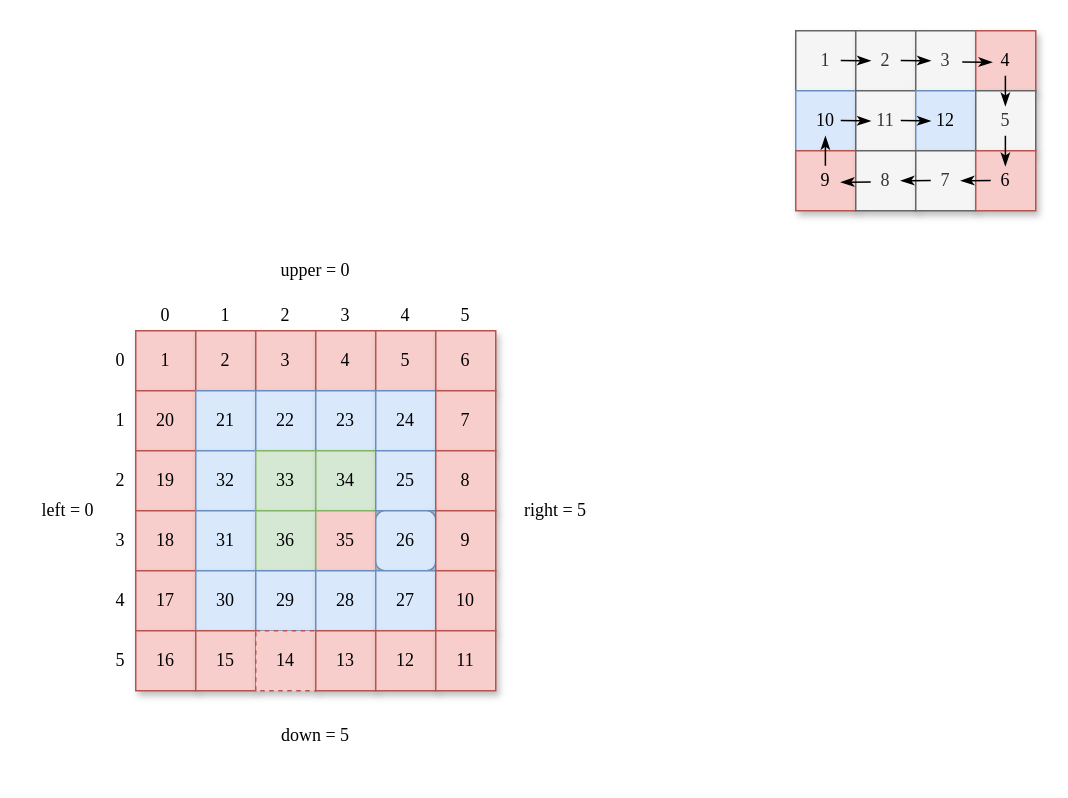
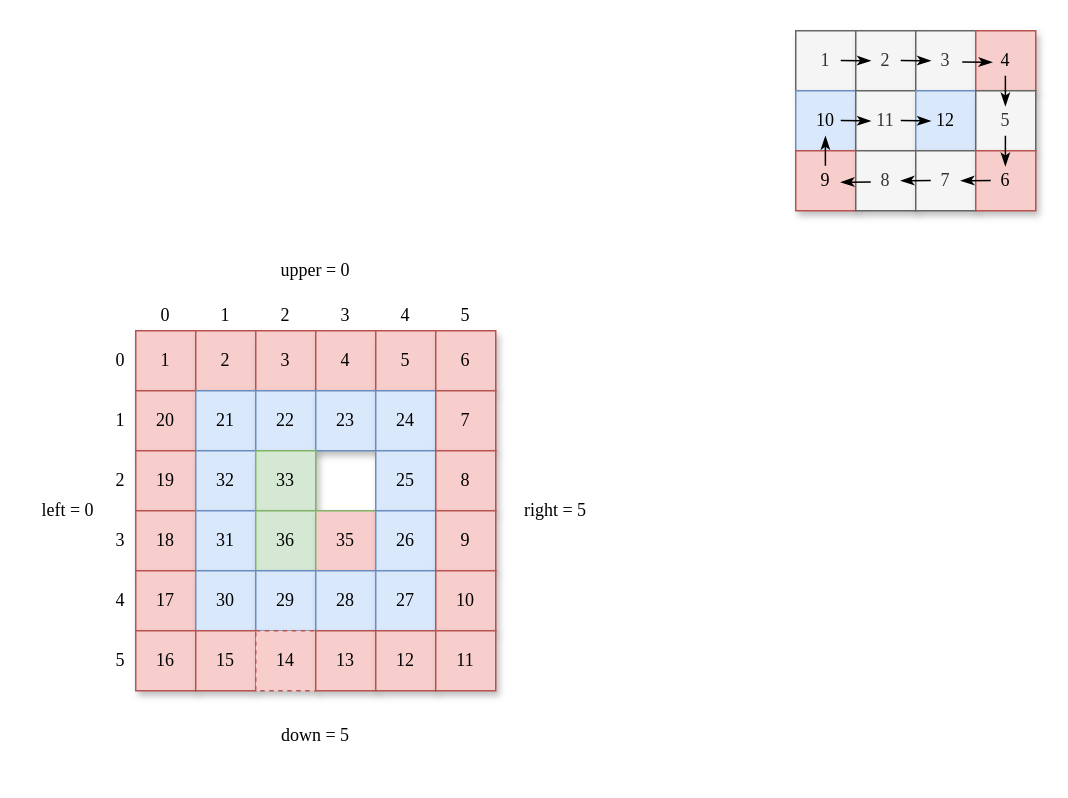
(346, 481) -> none
(406, 541) -> (406, 541)
